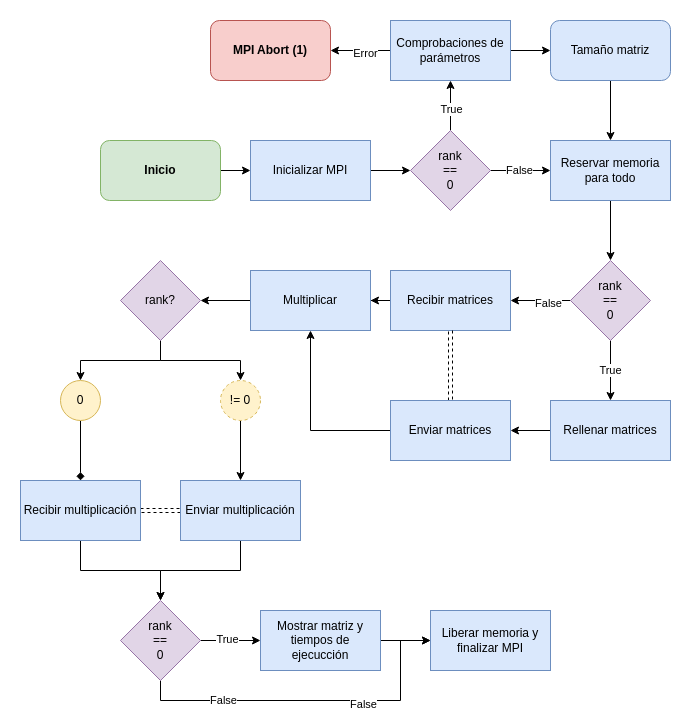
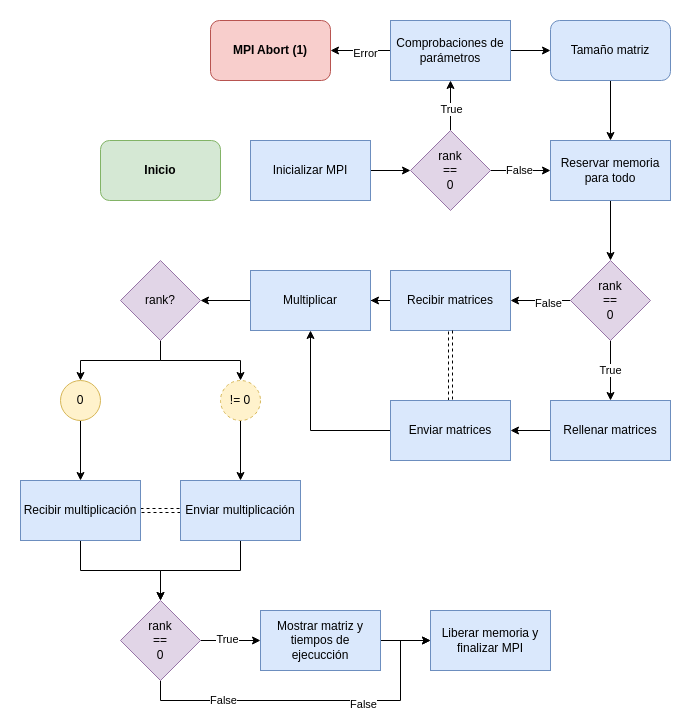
(240, 171) -> none
(81, 472) -> (81, 472)
